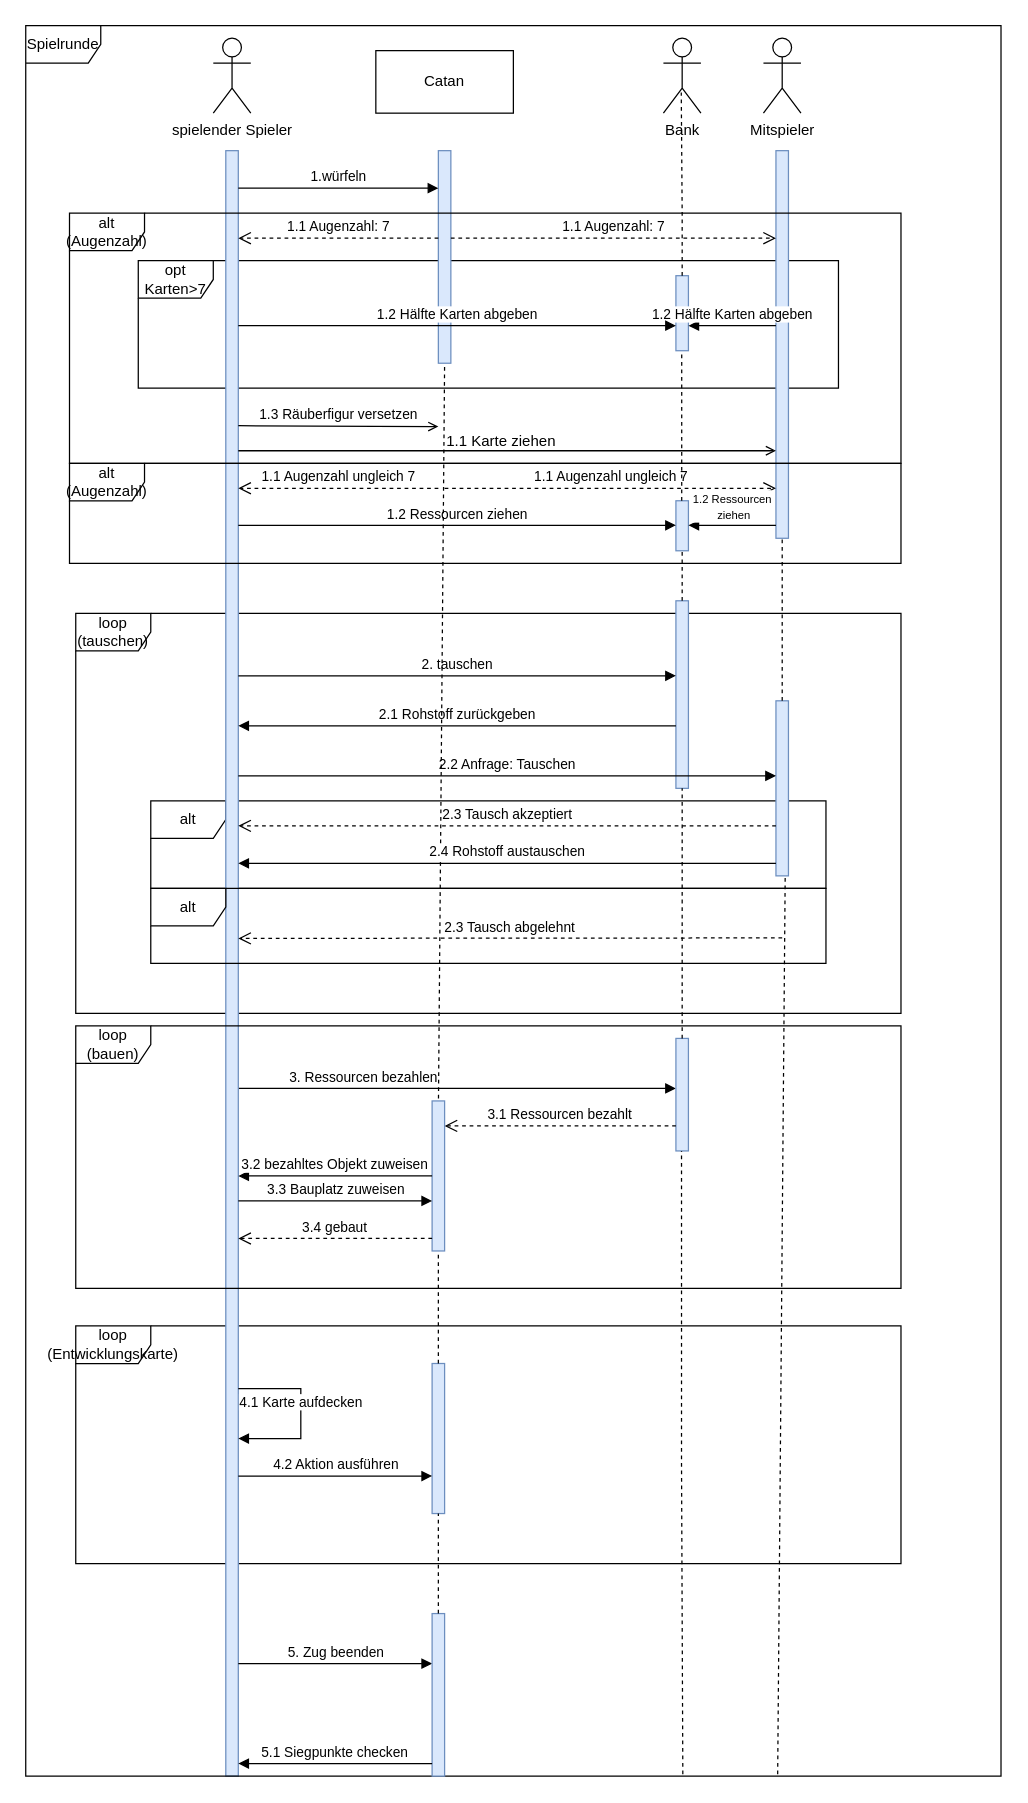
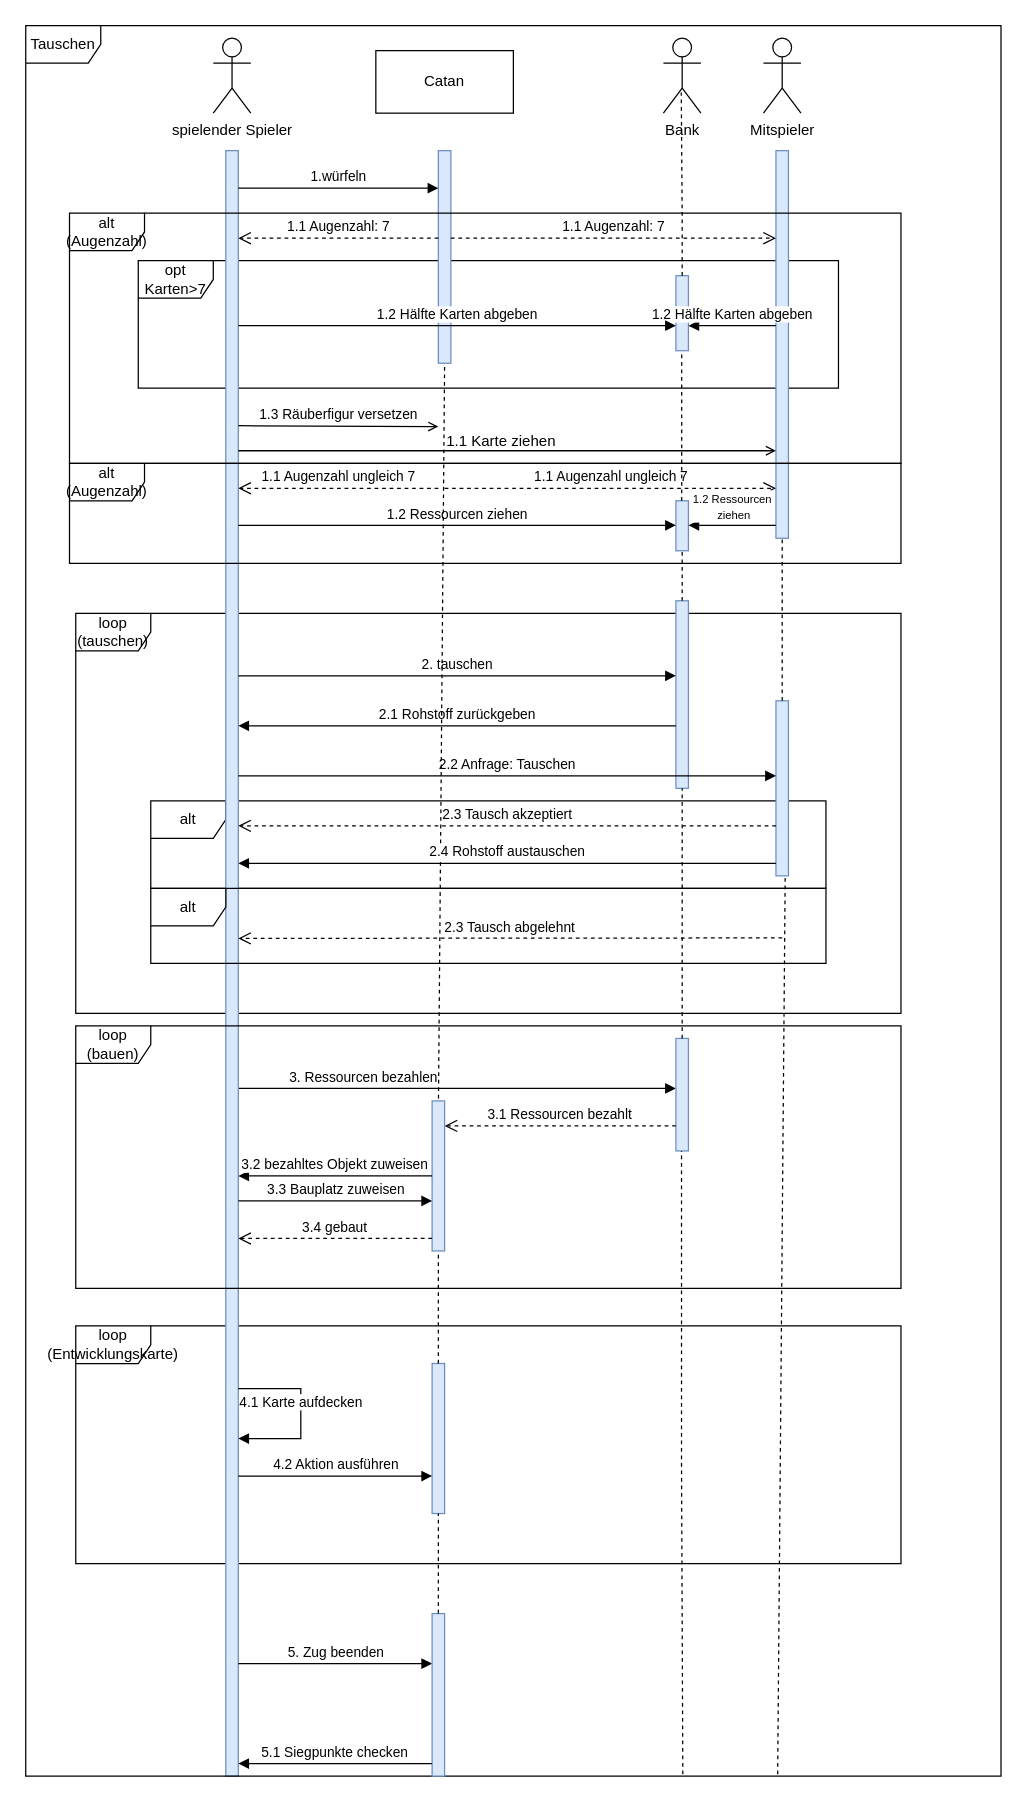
(63, 44) -> (63, 44)
